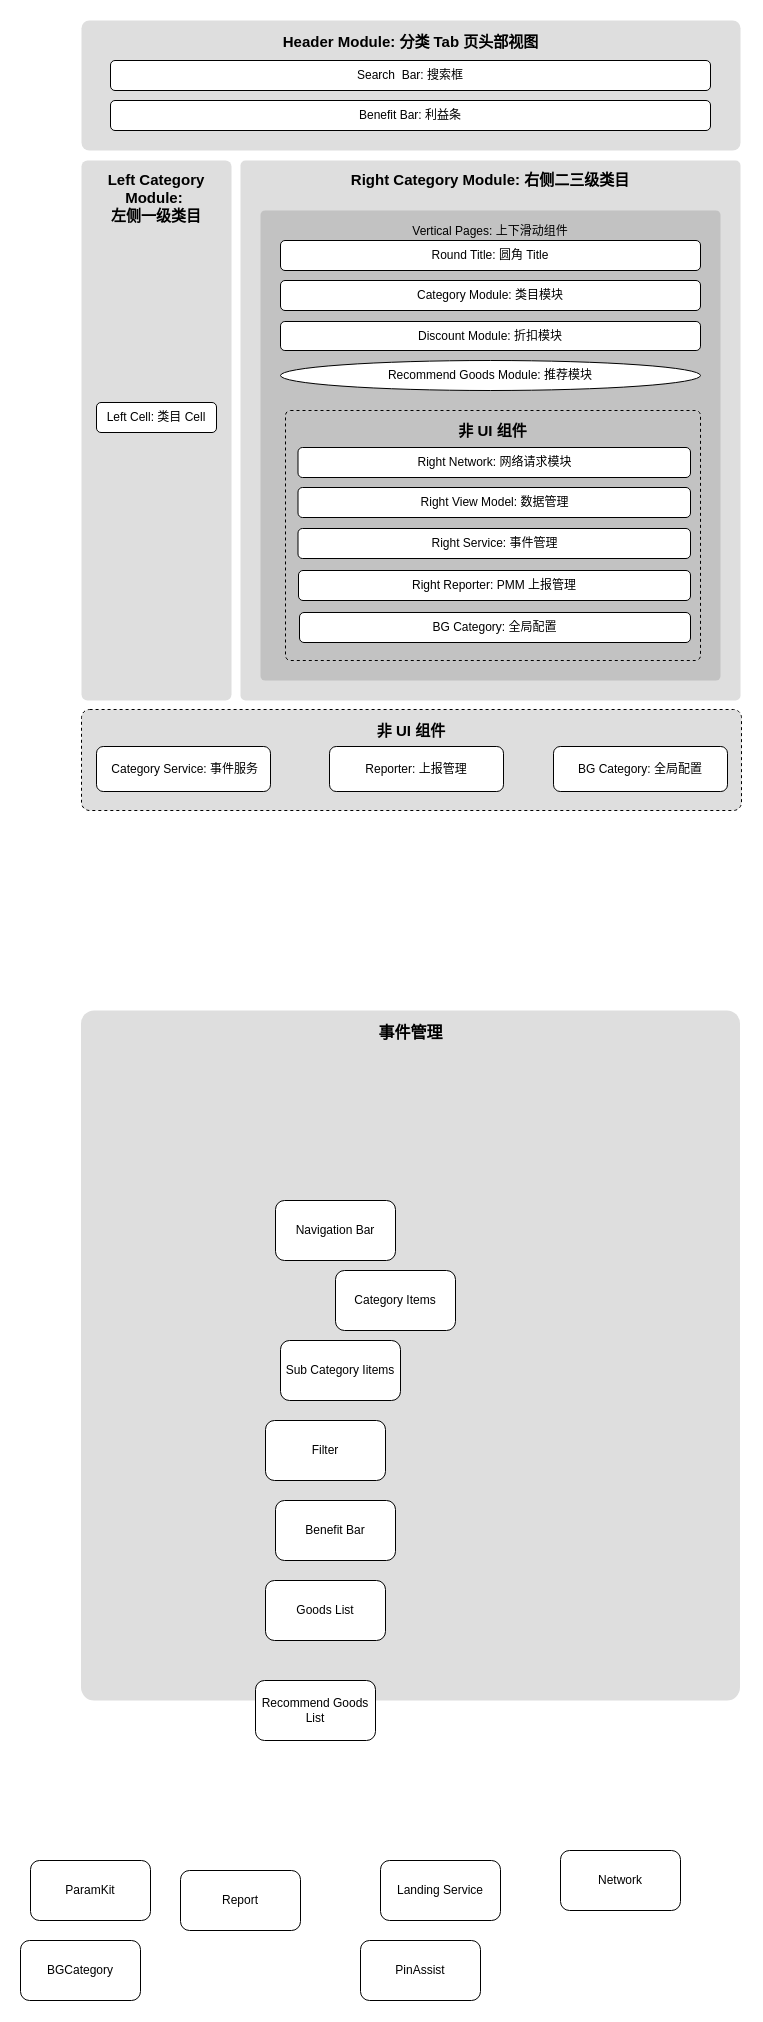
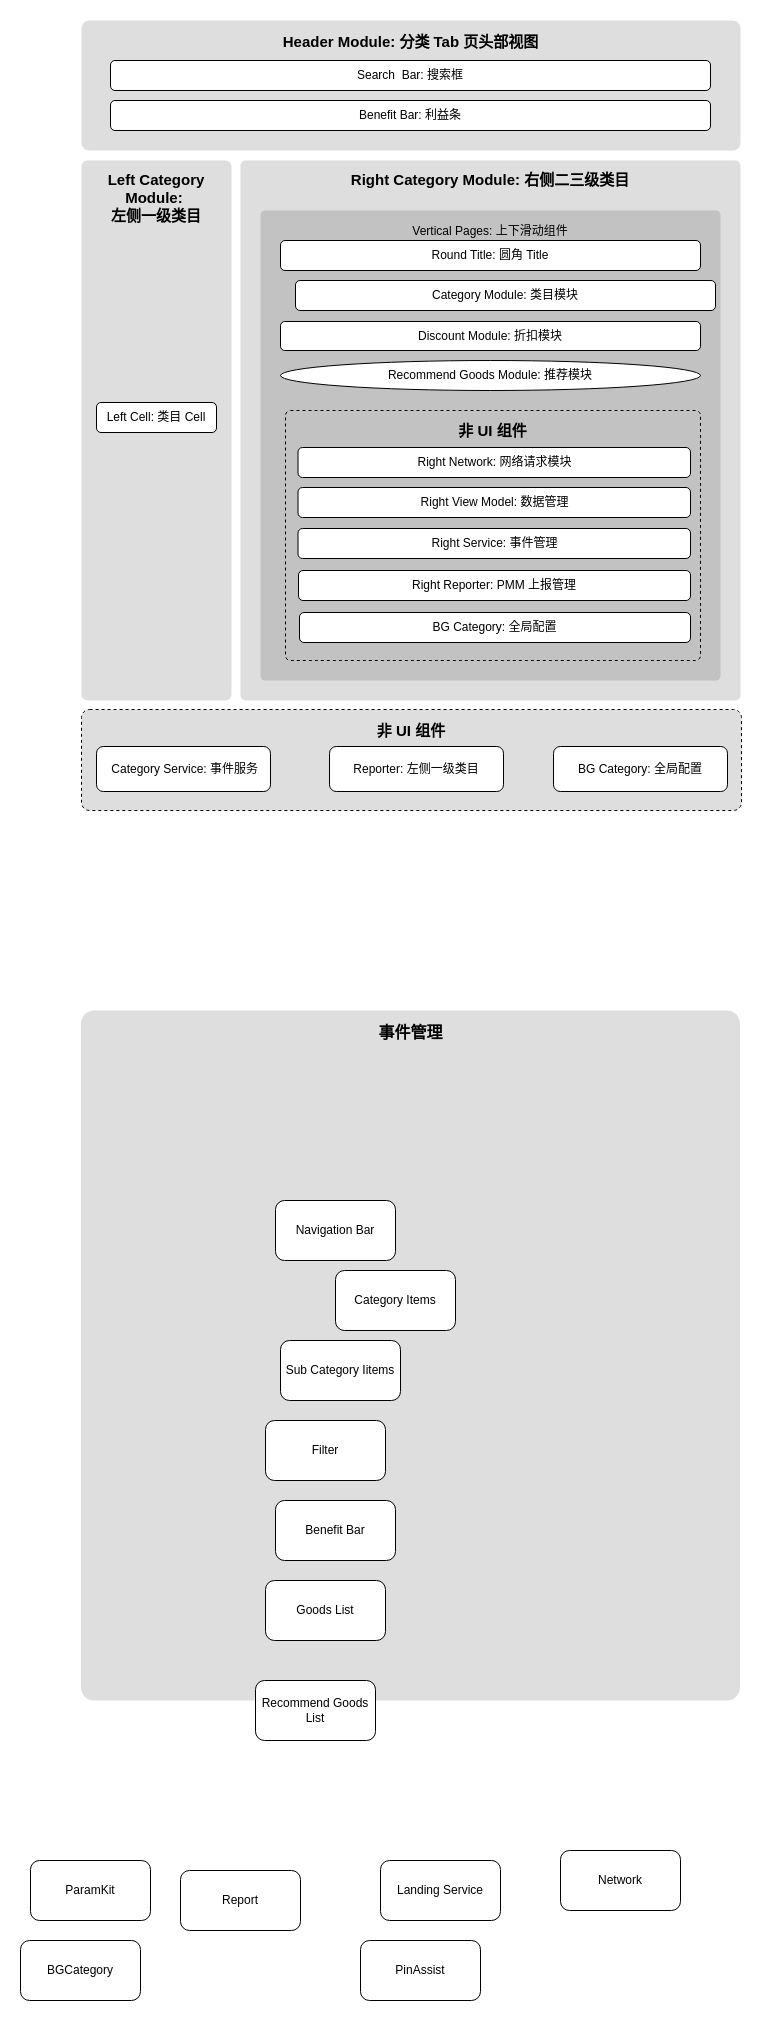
(491, 296) -> (506, 296)
(417, 770) -> (417, 770)
